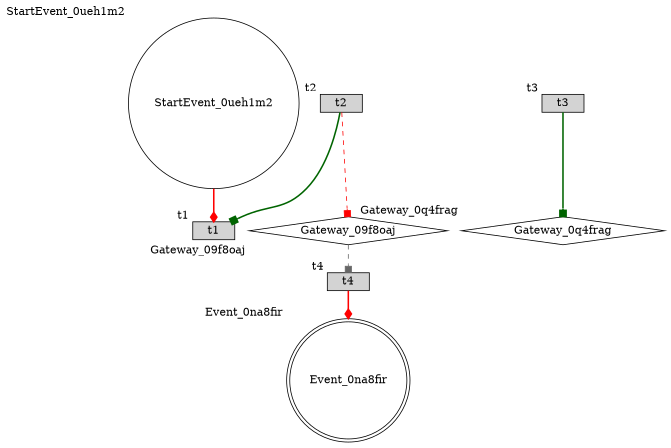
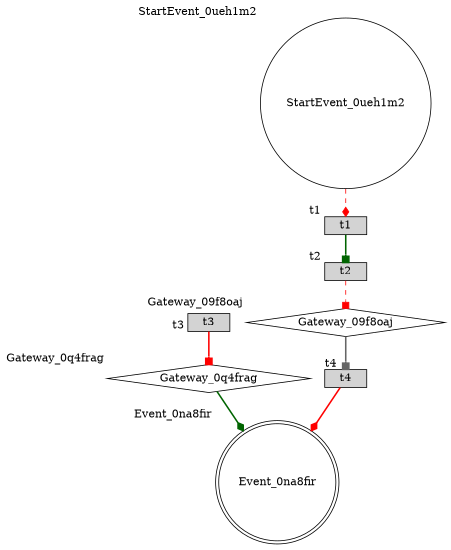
(563, 160) -> (209, 344)
(309, 185) -> (346, 245)
(214, 201) -> (346, 198)
(348, 255) -> (346, 349)
none -> (227, 407)
